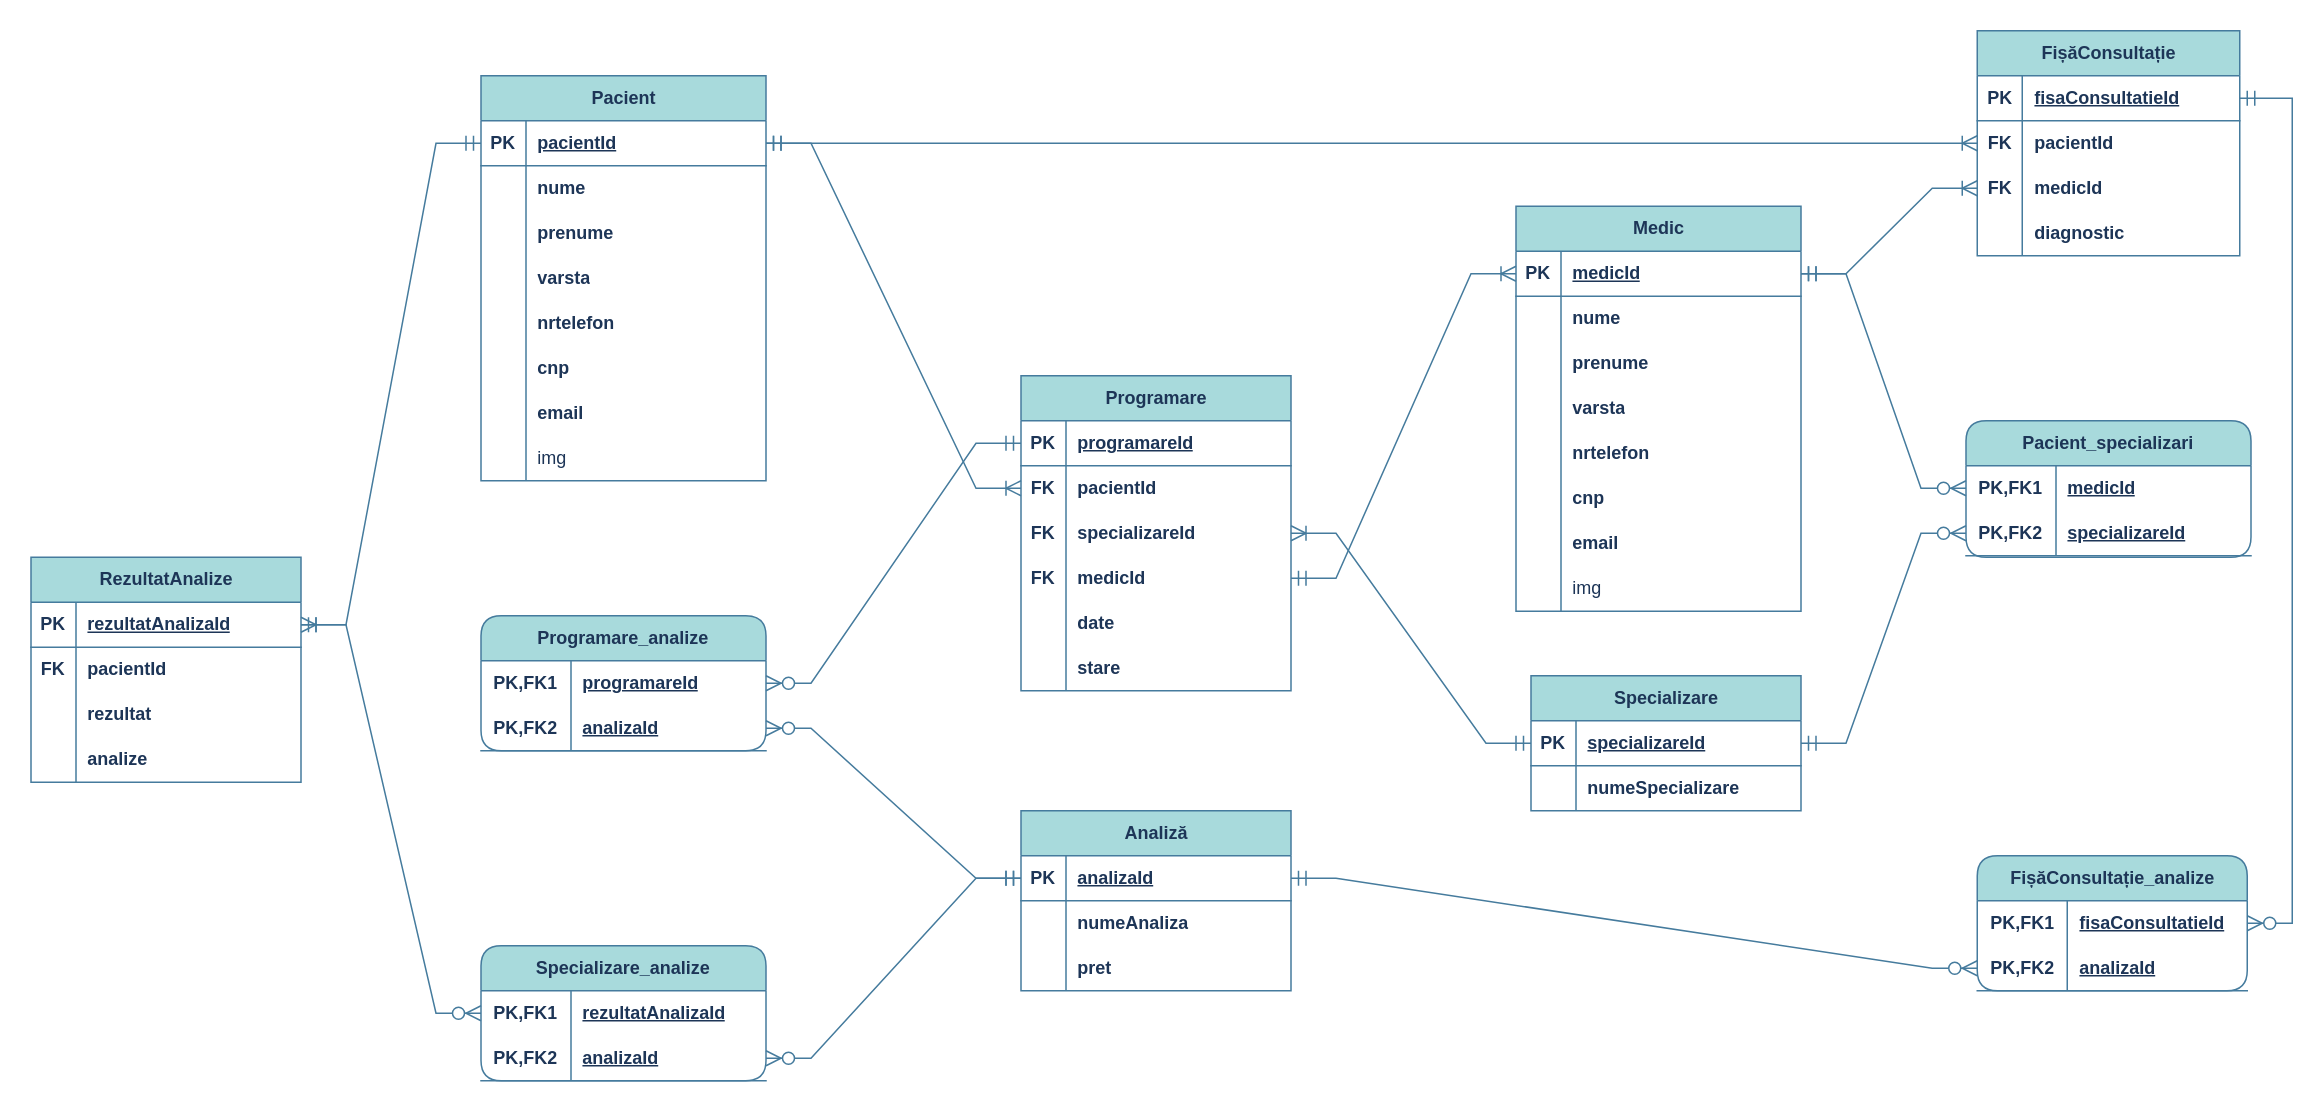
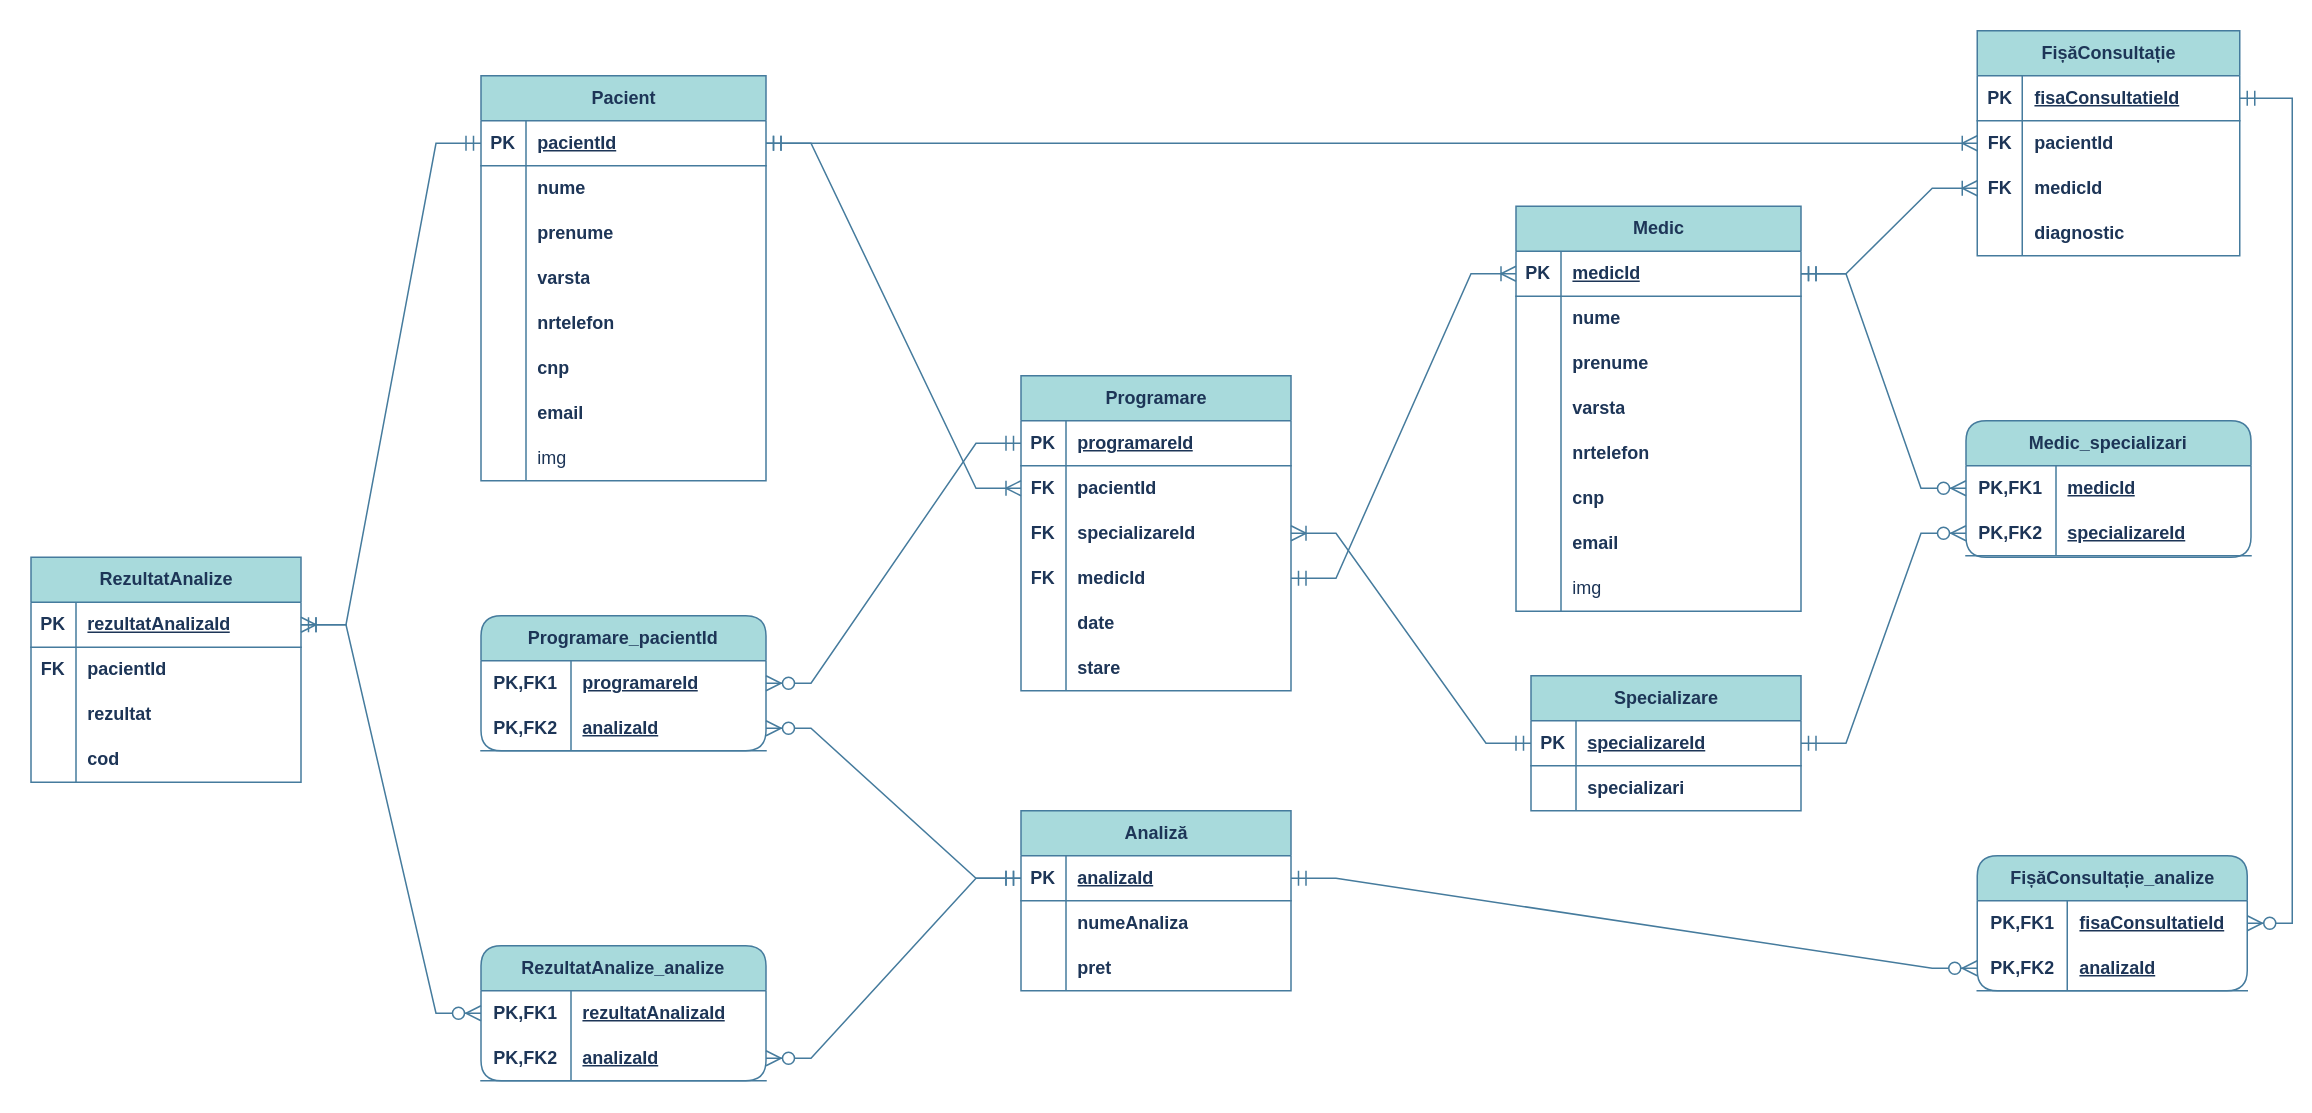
(2108, 443) -> (2108, 443)
(623, 638) -> (623, 638)
(118, 760) -> (103, 760)
(1661, 788) -> (1639, 788)
(623, 968) -> (623, 968)
